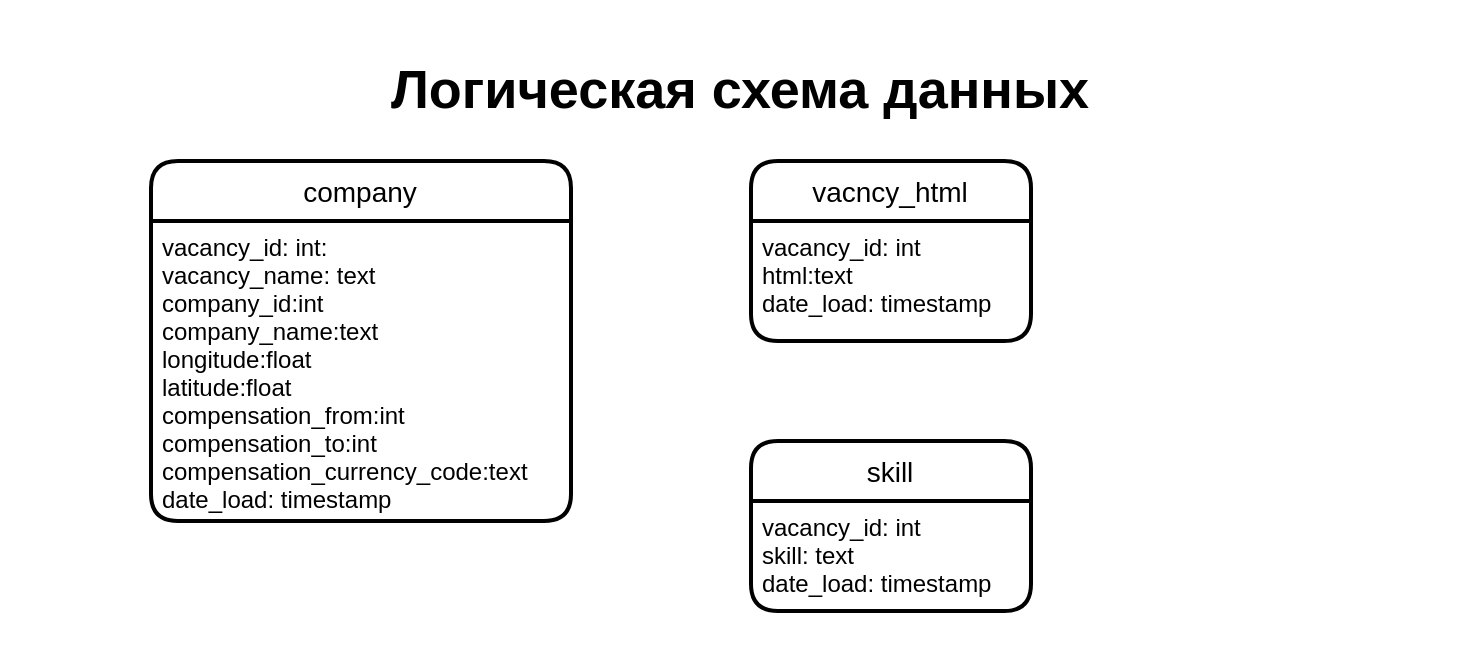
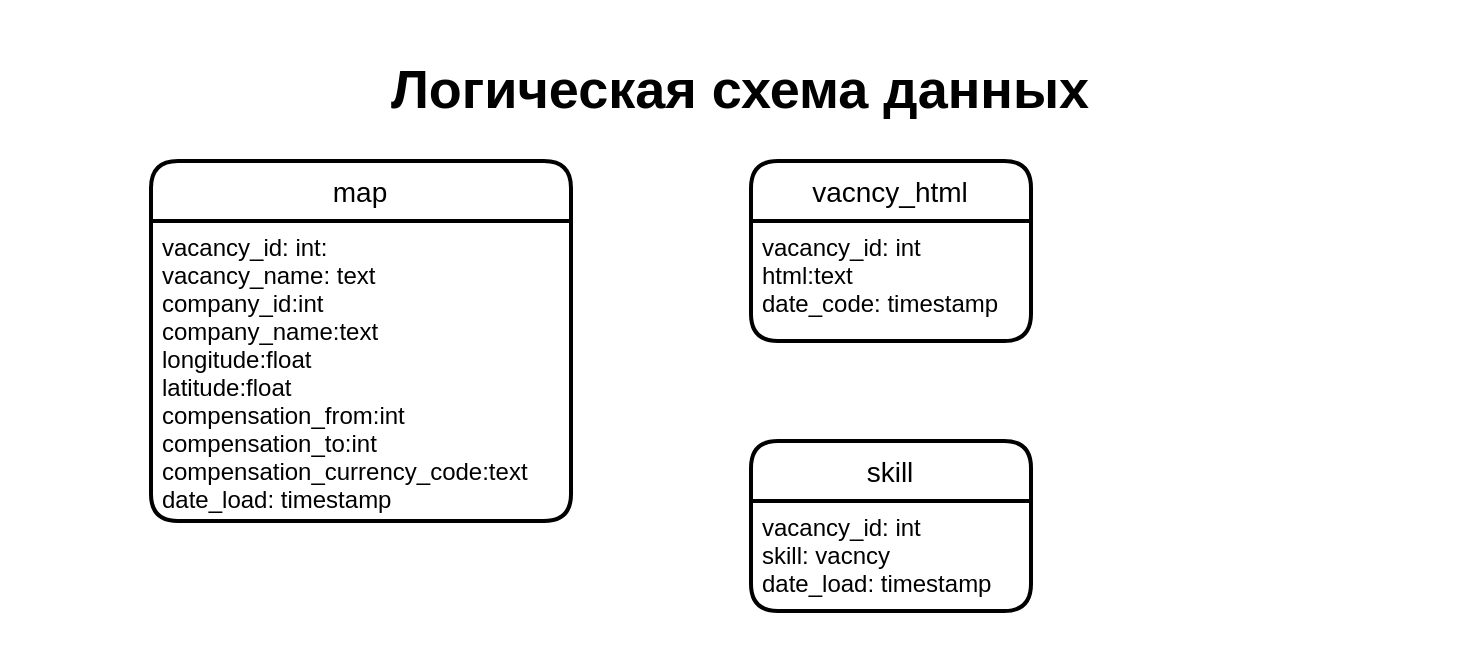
(360, 193) -> (360, 193)
(850, 248) -> (850, 248)
(850, 528) -> (850, 528)
